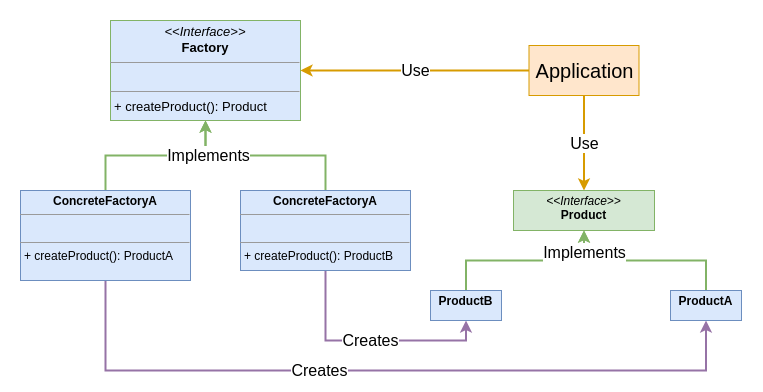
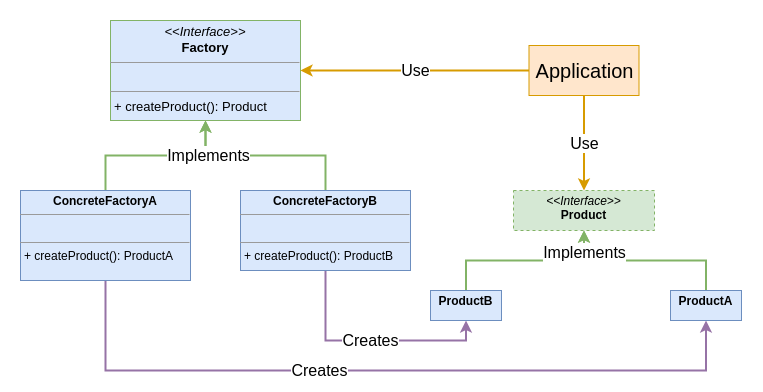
(327, 205) -> (327, 205)
(584, 211) -> (584, 211)
